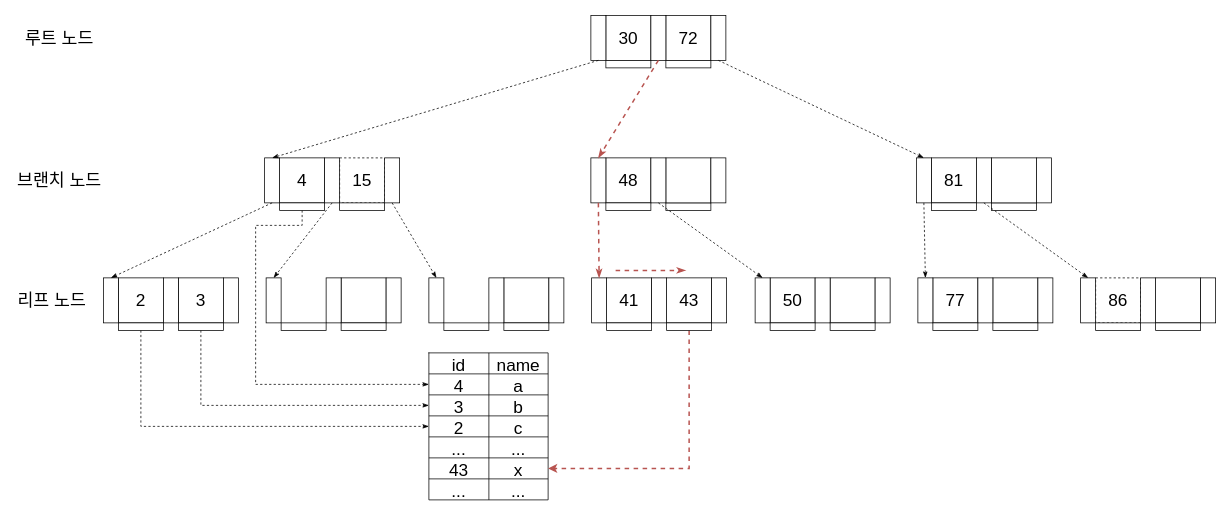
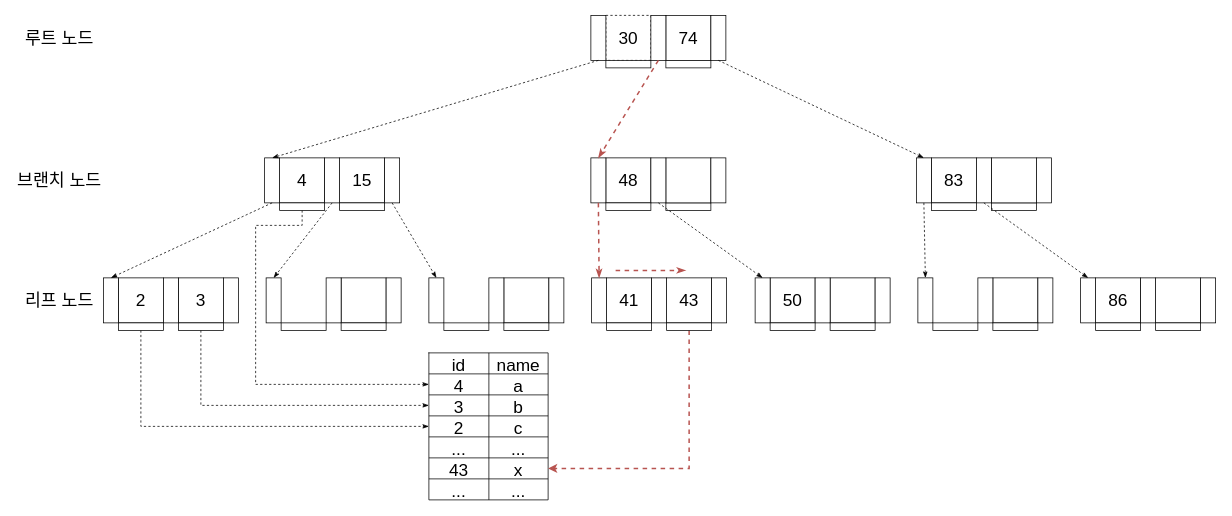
(628, 38) -> (628, 38)
(688, 38) -> (688, 38)
(362, 180) -> (362, 180)
(954, 180) -> (954, 180)
(52, 300) -> (59, 300)
(955, 300) -> none
(1118, 300) -> (1118, 300)
